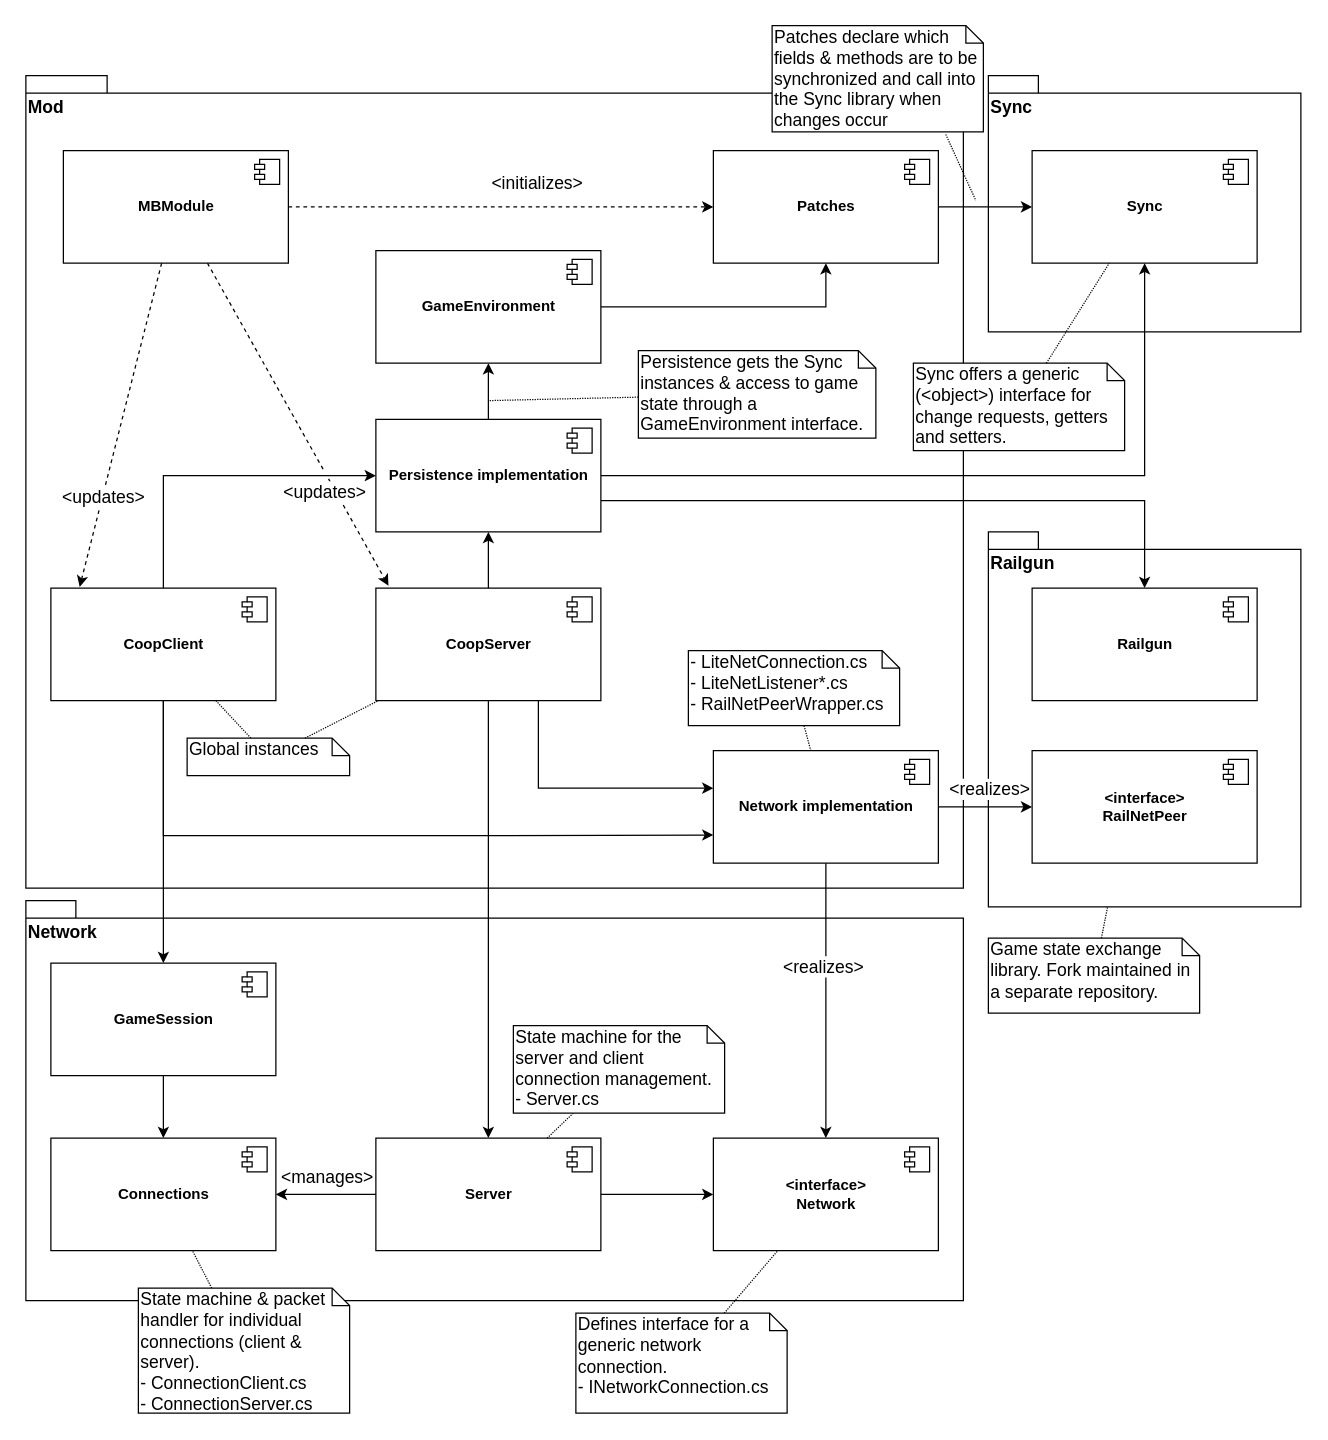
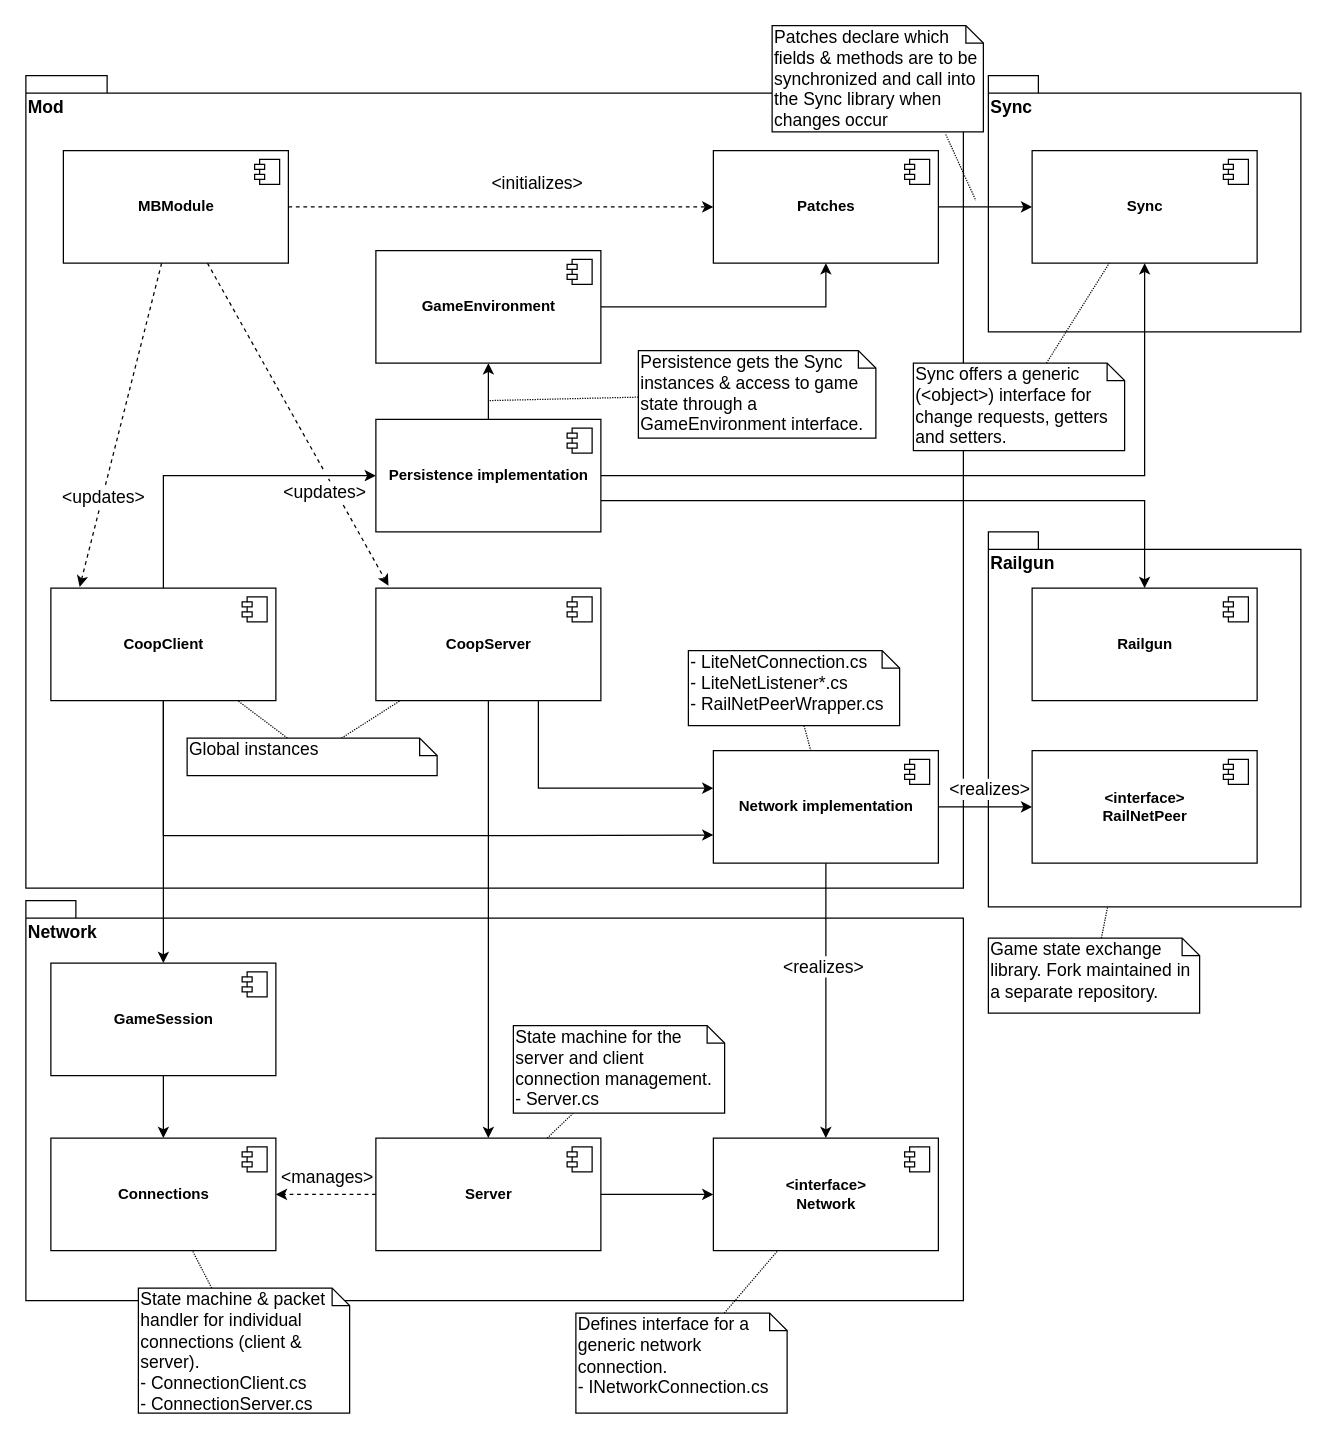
(488, 564) -> none
(268, 757) -> (312, 757)
(329, 1194) -> (329, 1194)
